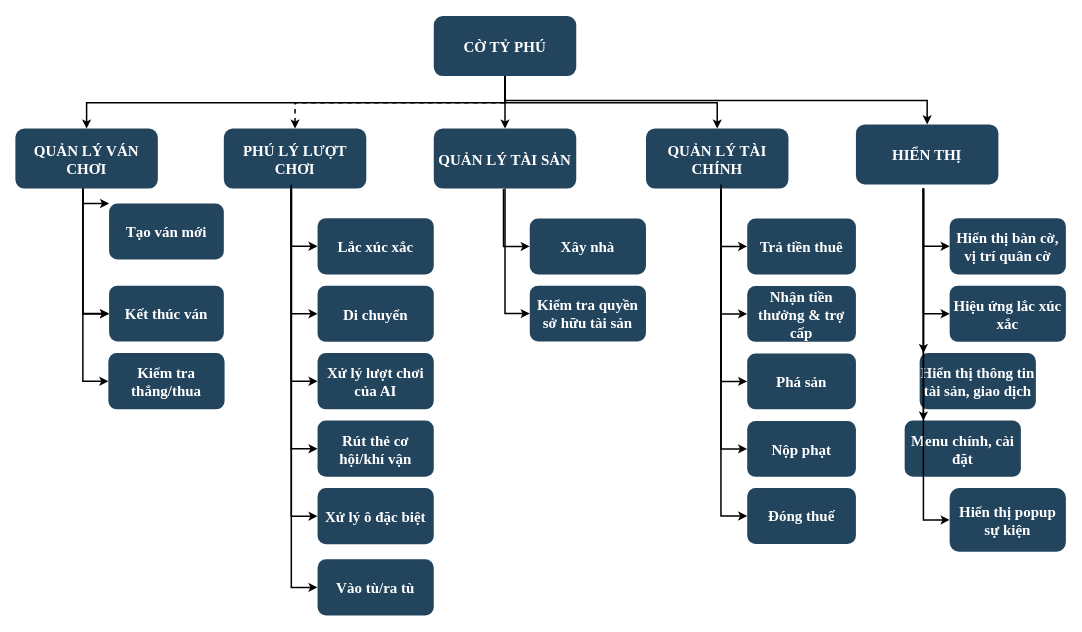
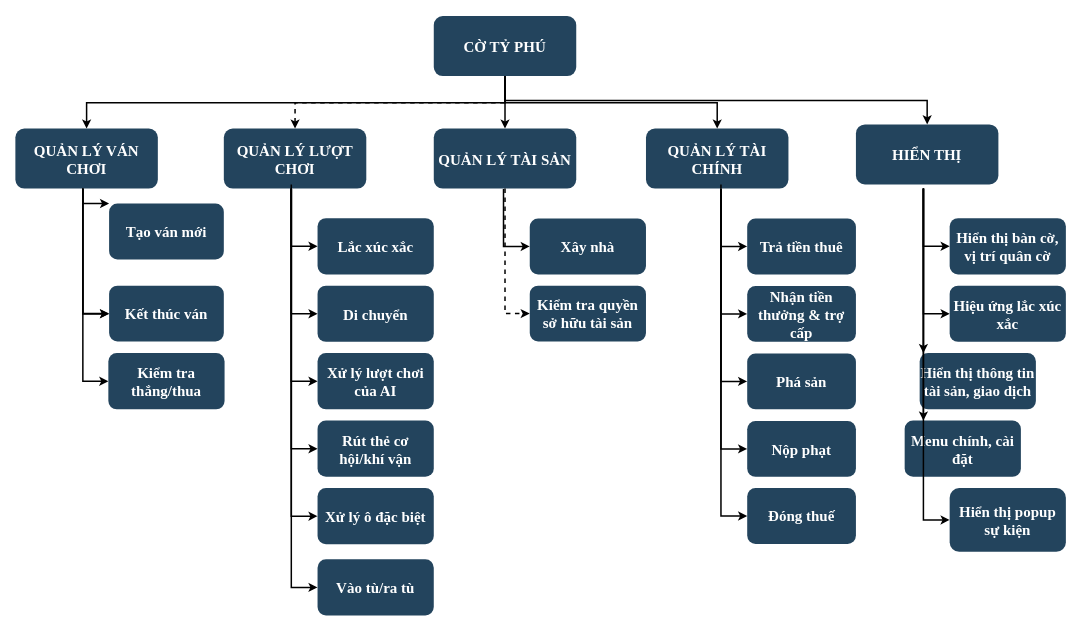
(295, 159) -> (295, 159)
(505, 261) -> (505, 261)
